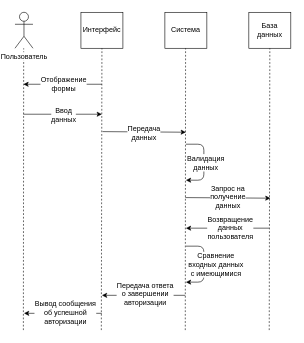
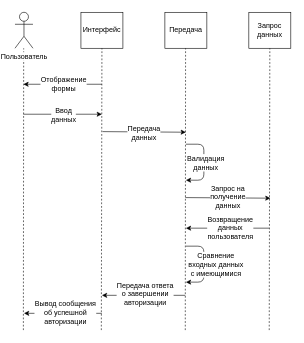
(186, 30) -> (186, 30)
(270, 30) -> (270, 30)
